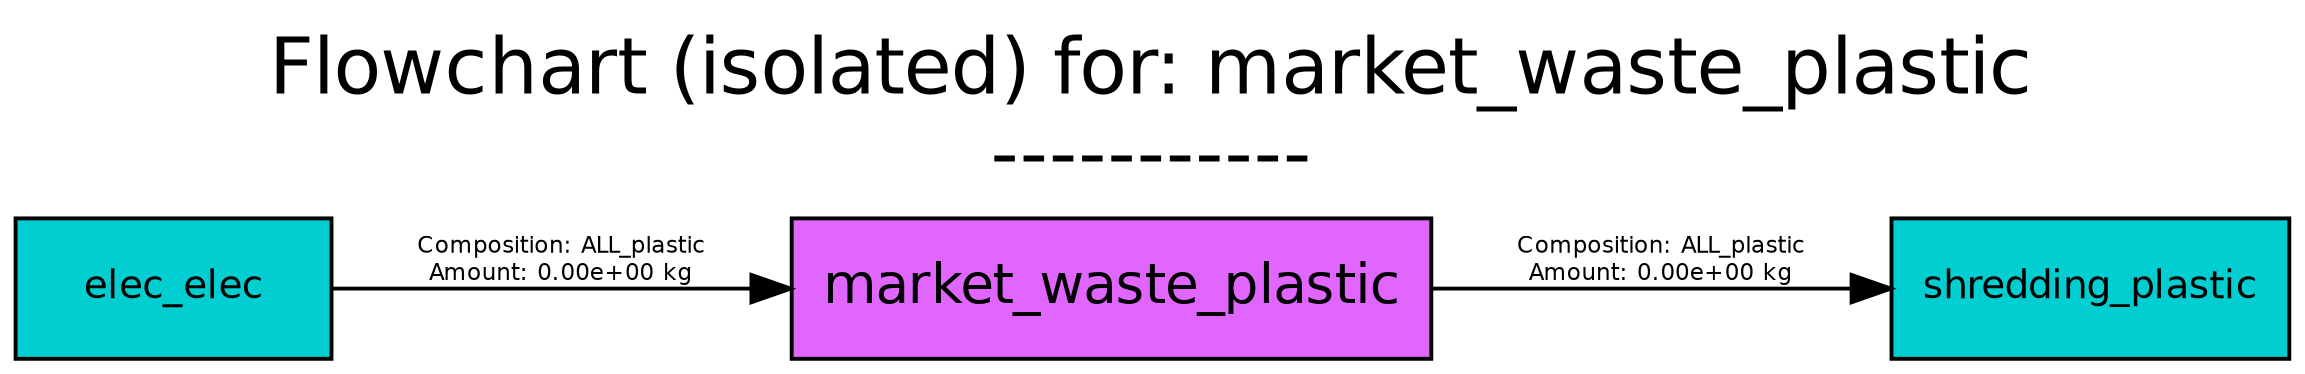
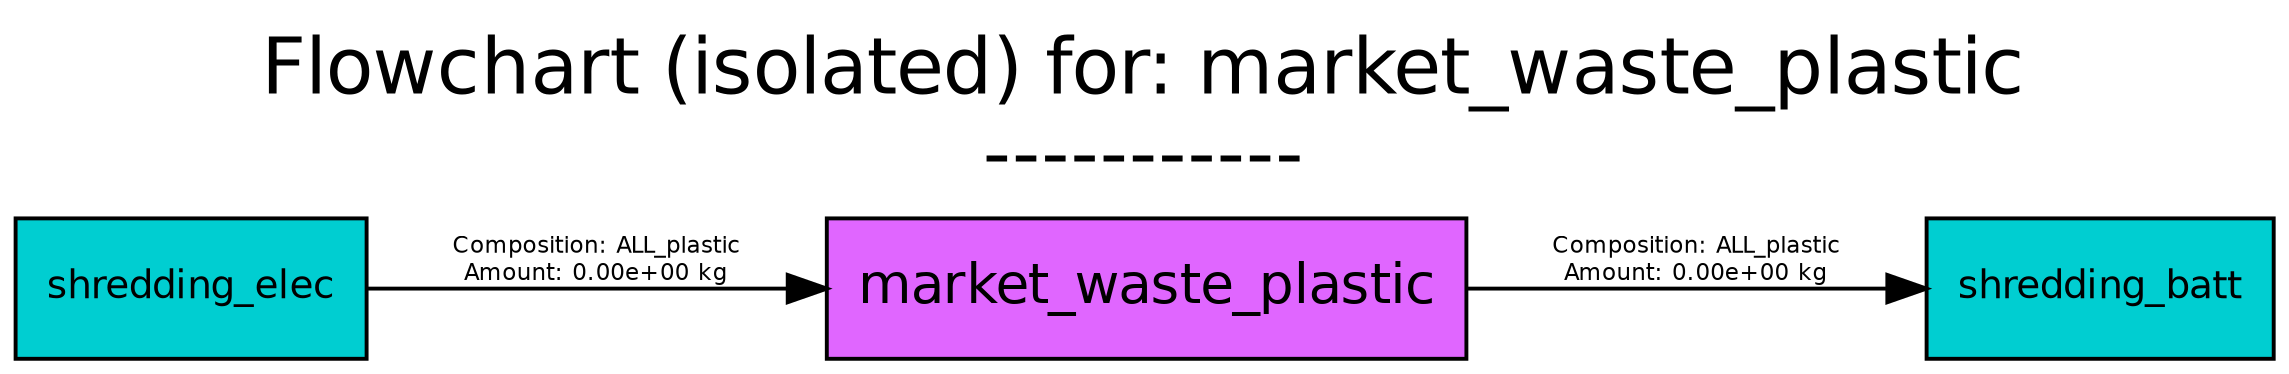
(174, 289) -> (191, 289)
(2090, 289) -> (2100, 289)
